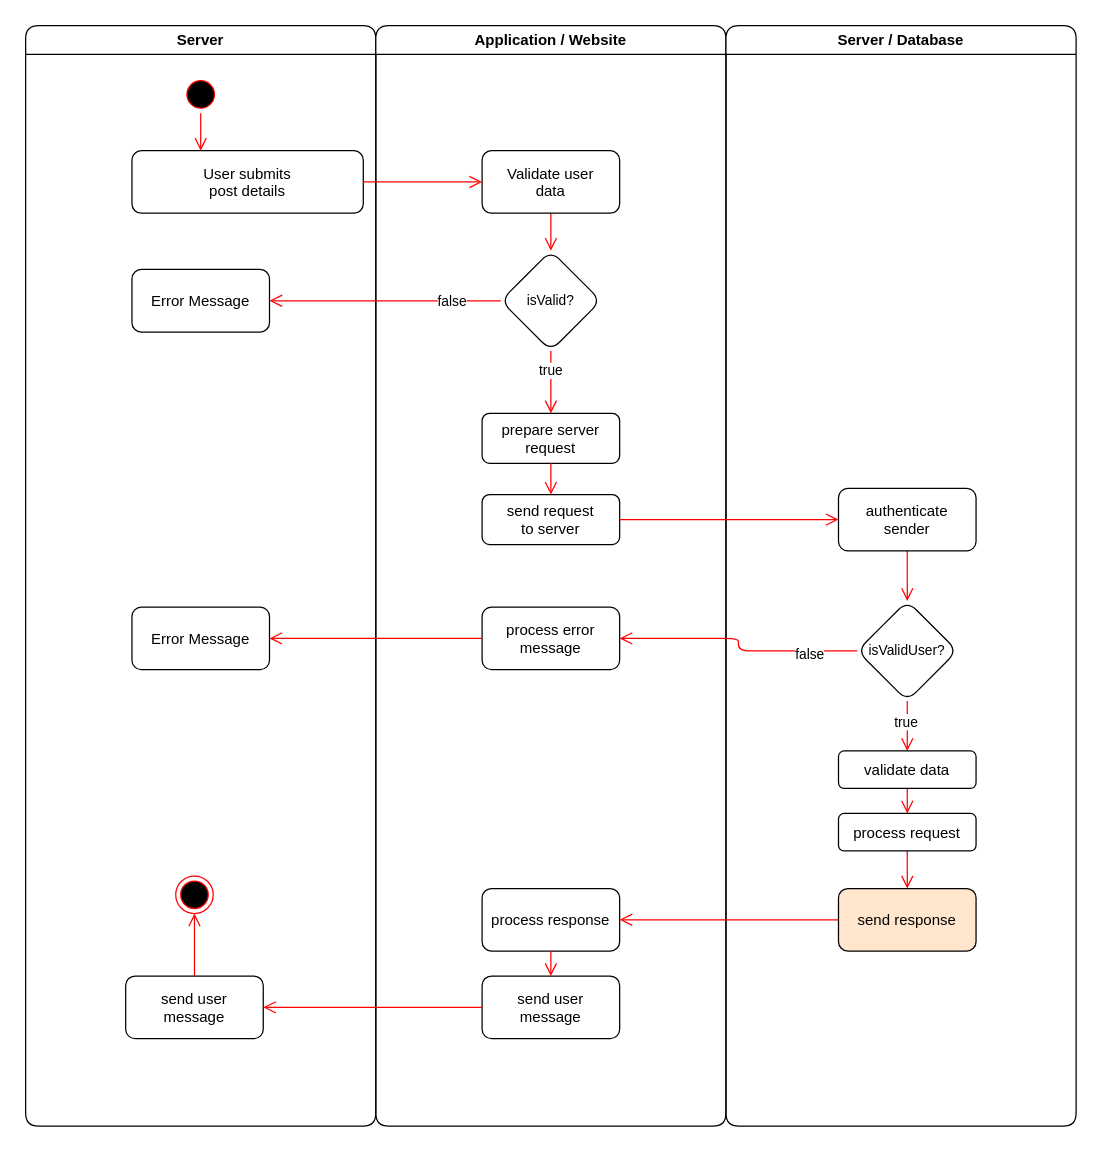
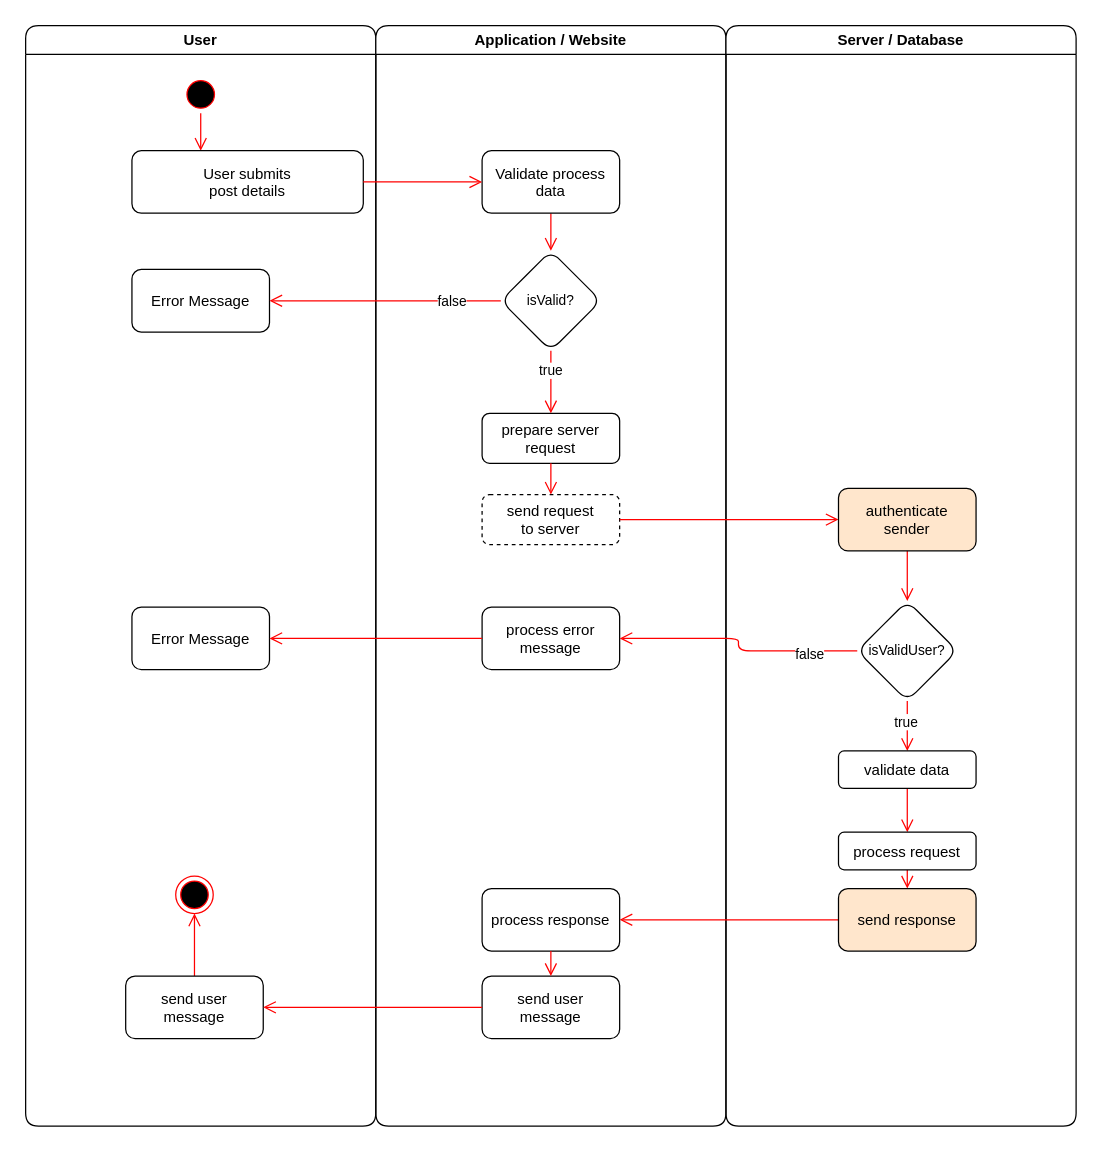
(201, 41) -> (201, 41)
(550, 174) -> (550, 174)
(551, 519) -> (551, 519)
(907, 519) -> (907, 519)
(907, 832) -> (907, 851)
